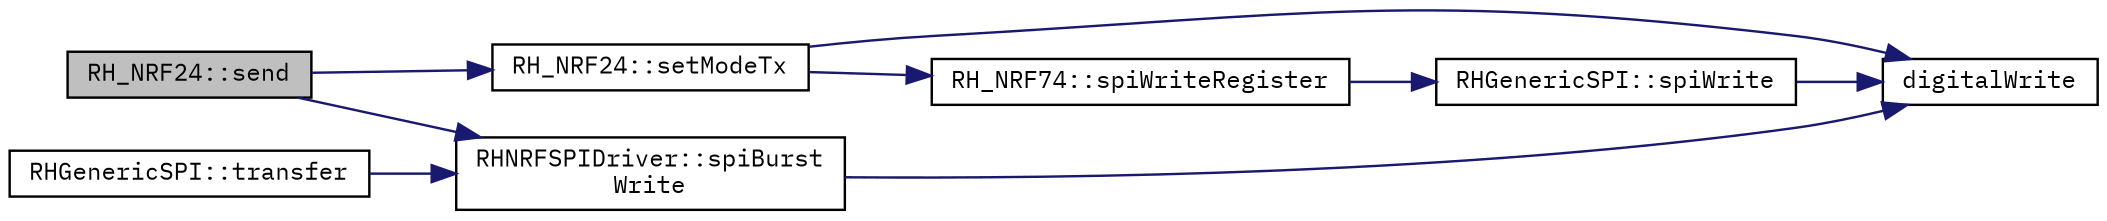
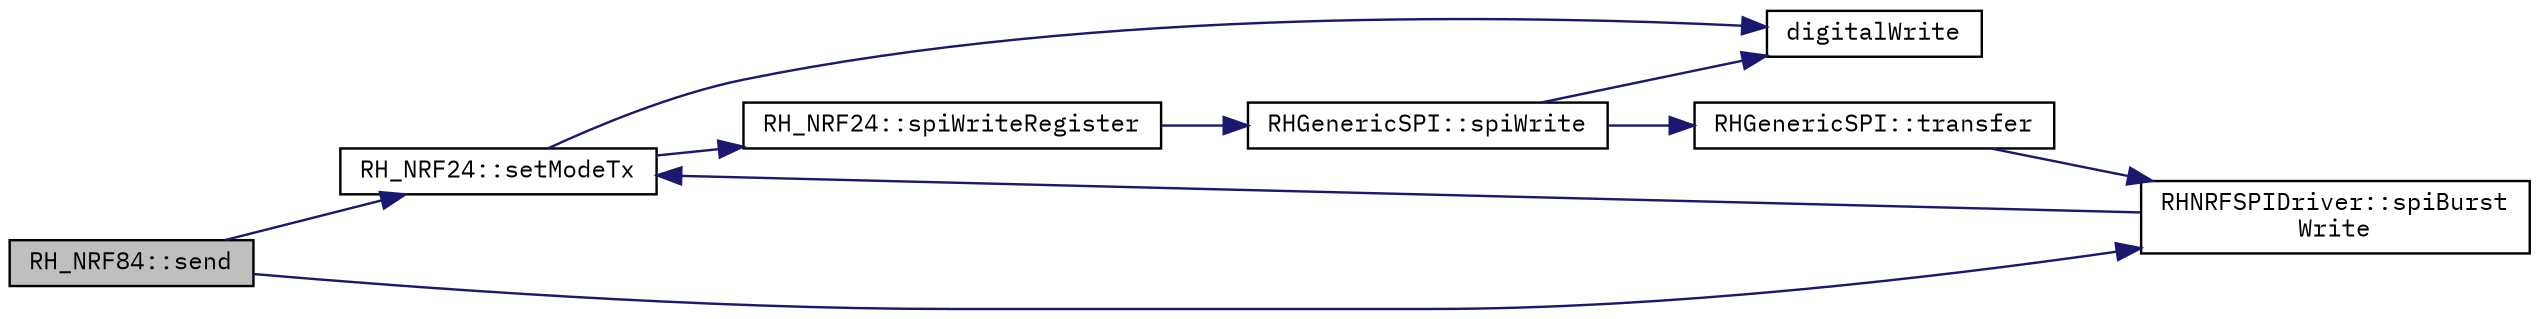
(189, 75) -> (132, 263)
(1141, 82) -> (952, 126)
none -> (1639, 126)
(1366, 166) -> (1411, 194)
